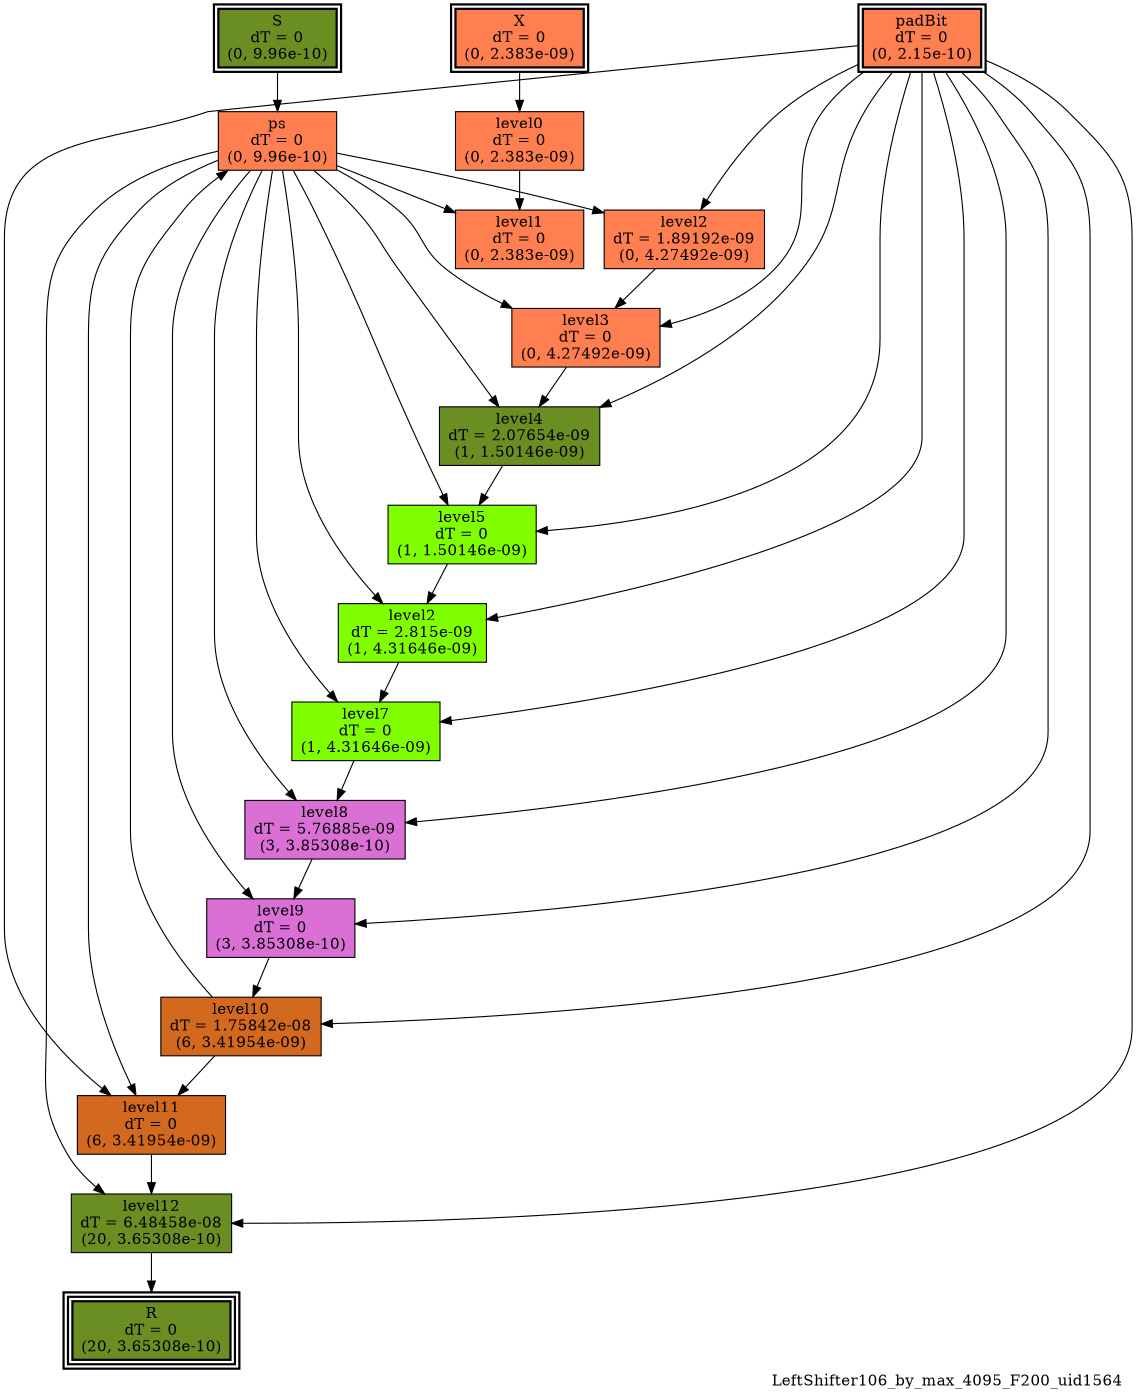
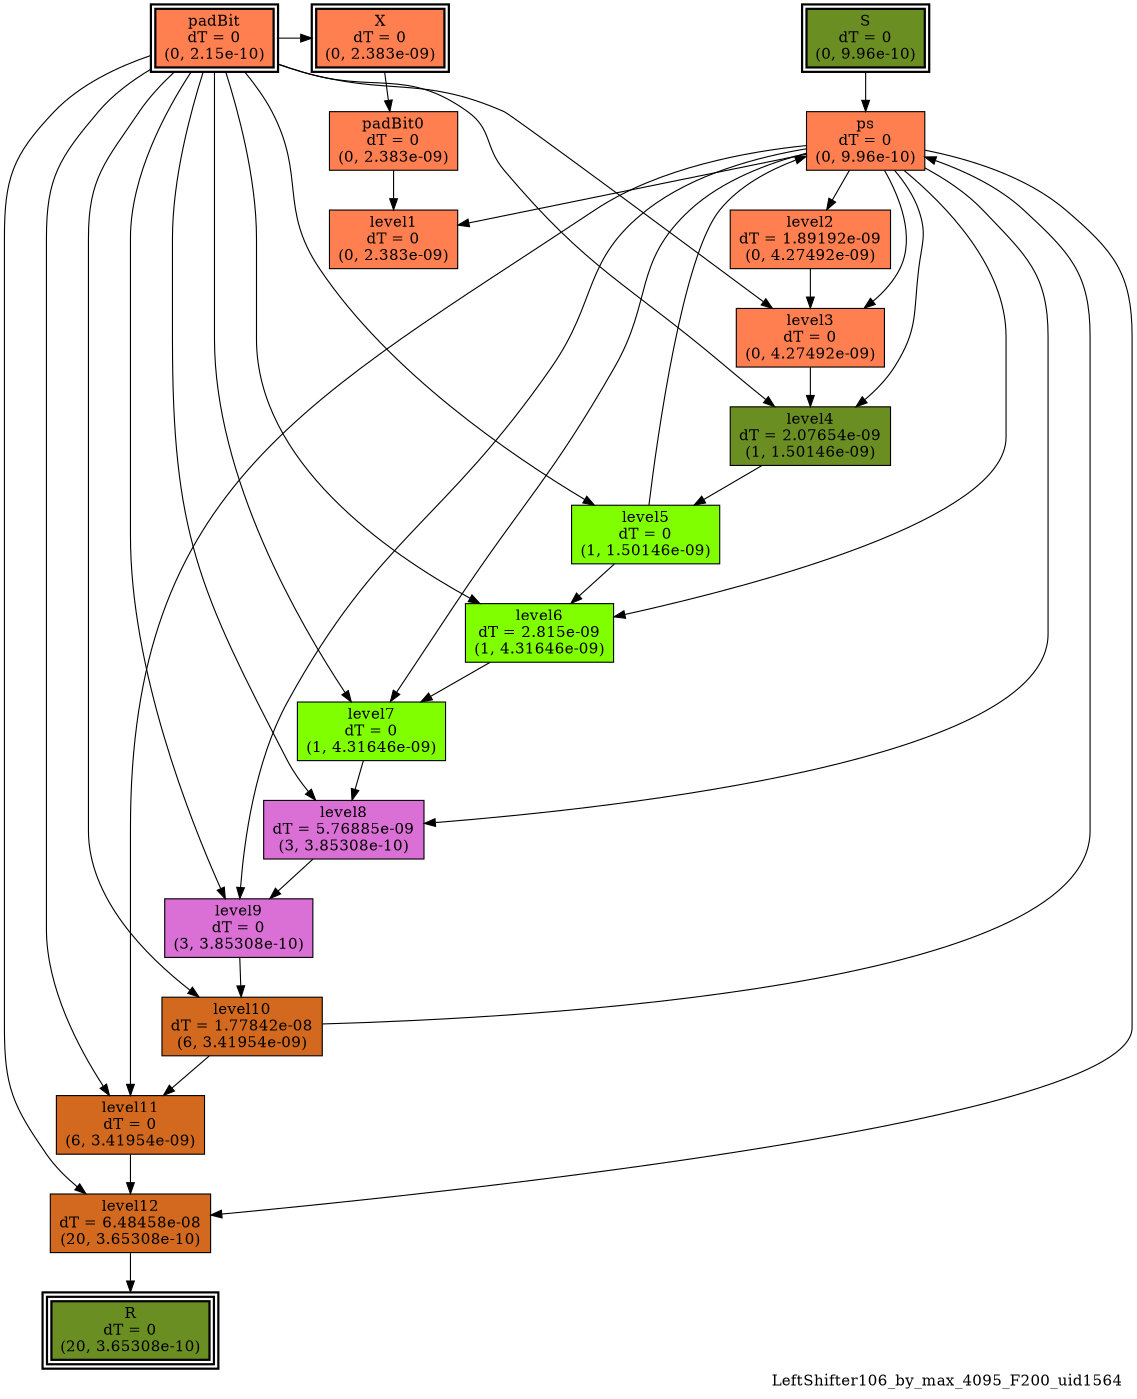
(772, 120) -> (289, 38)
(520, 141) -> (394, 141)
(370, 332) -> (682, 309)
(412, 633) -> (540, 633)
(241, 1027) -> (242, 1027)
(151, 1223) -> (130, 1223)
